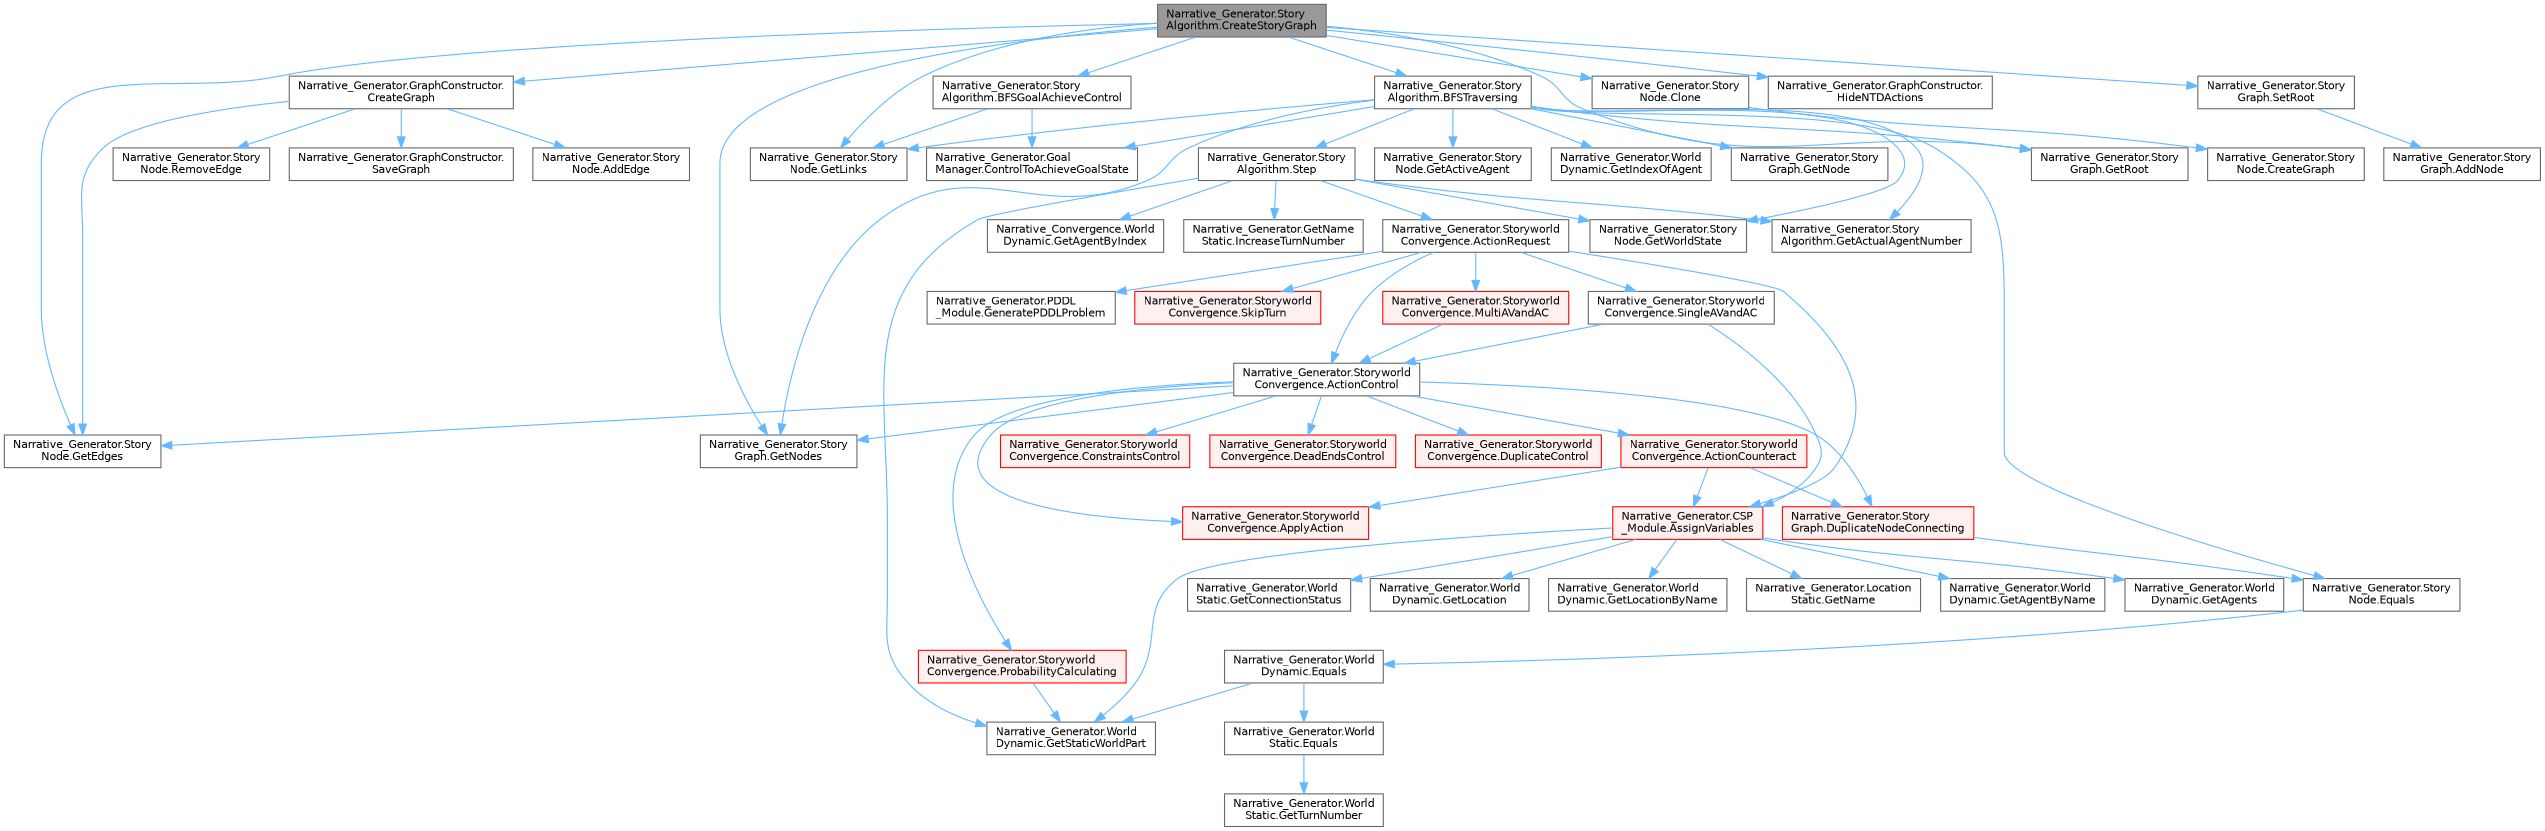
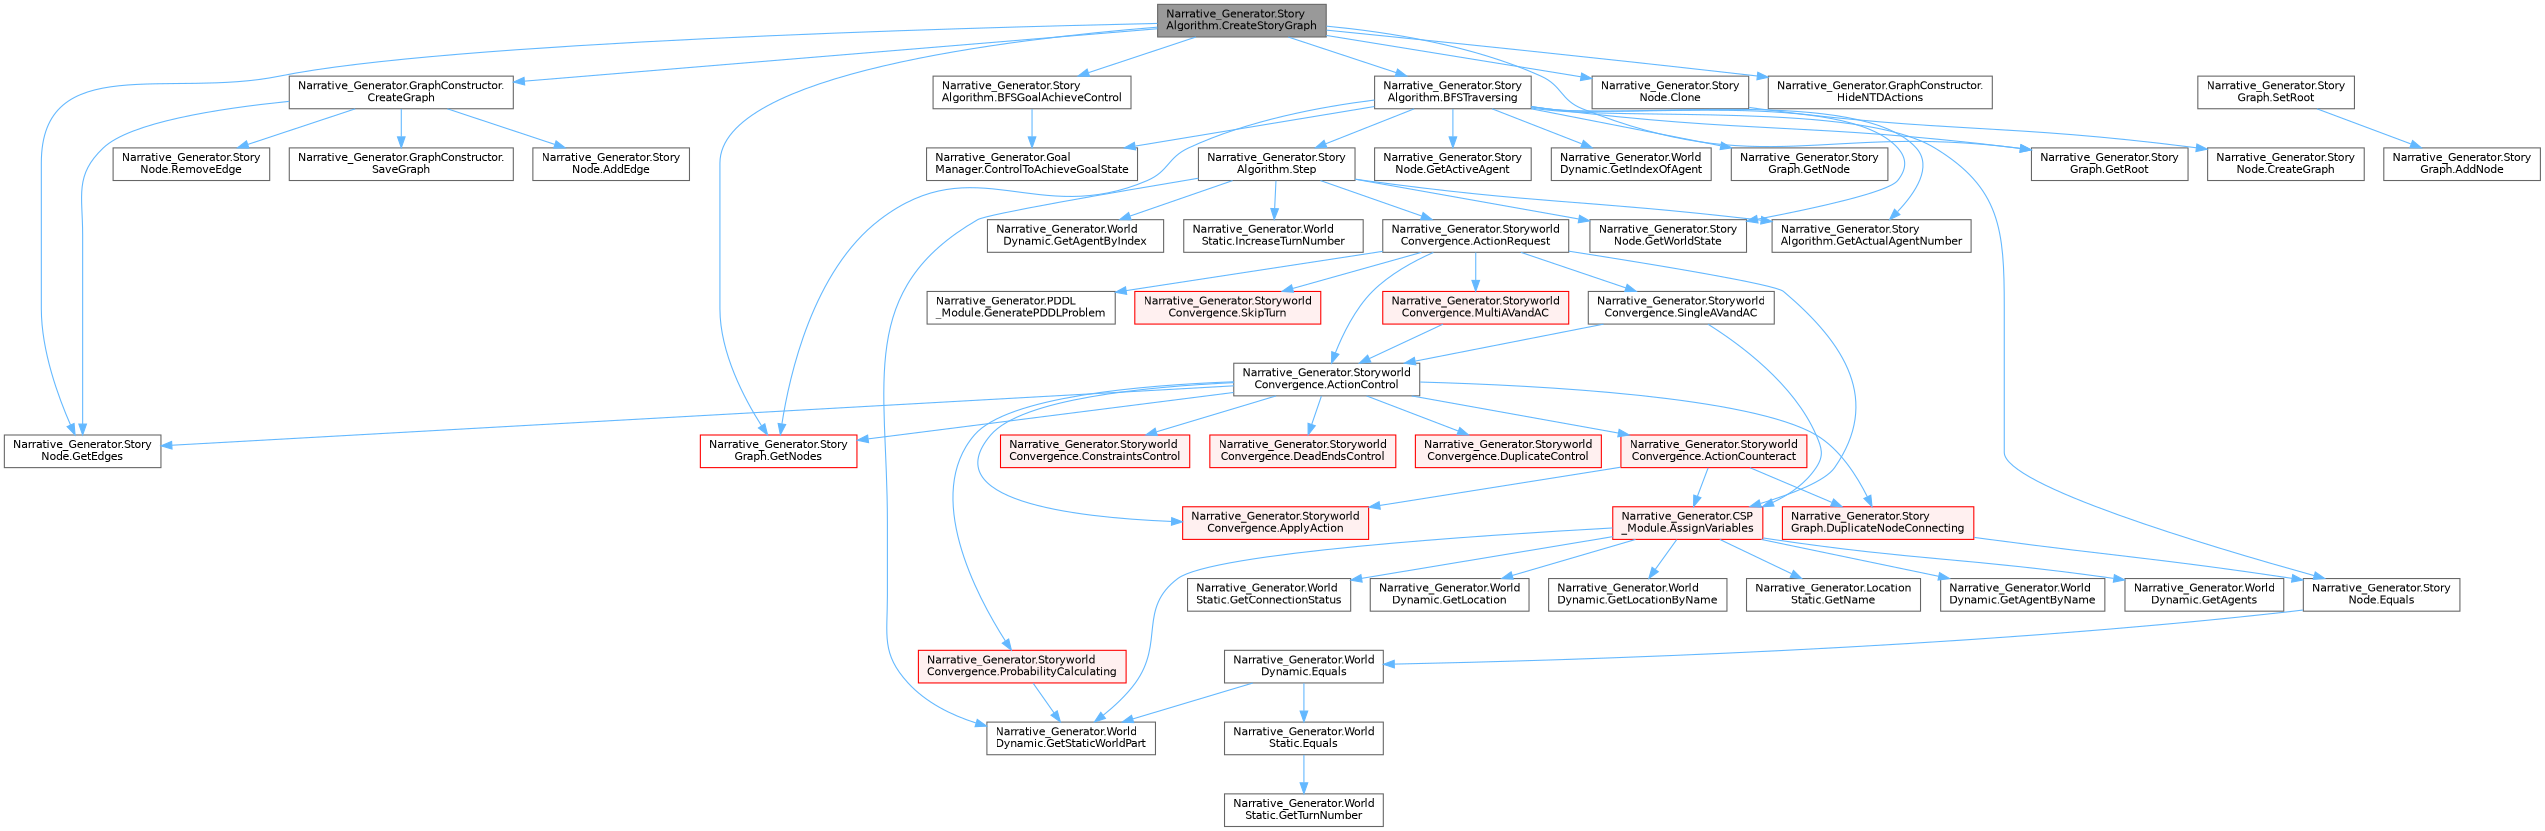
(1757, 56) -> none
(829, 164) -> none
(1076, 236) -> (1076, 236)
(1273, 236) -> (1273, 236)
(779, 451) -> (779, 451)
